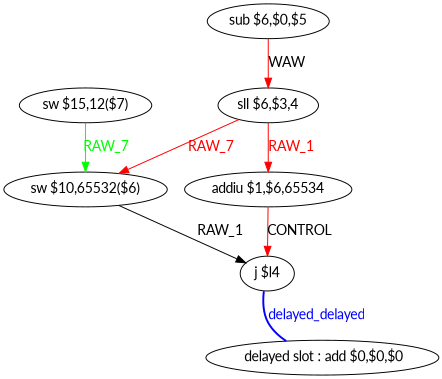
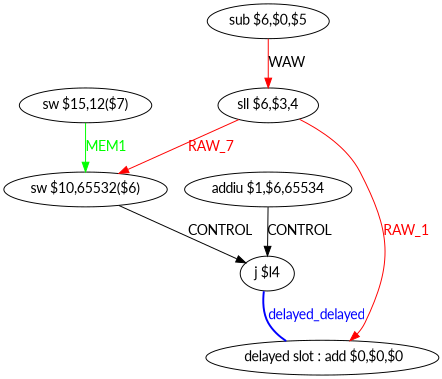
(268, 143) -> (378, 214)
(106, 147) -> (106, 147)
(268, 227) -> (268, 227)
(220, 232) -> (220, 232)
